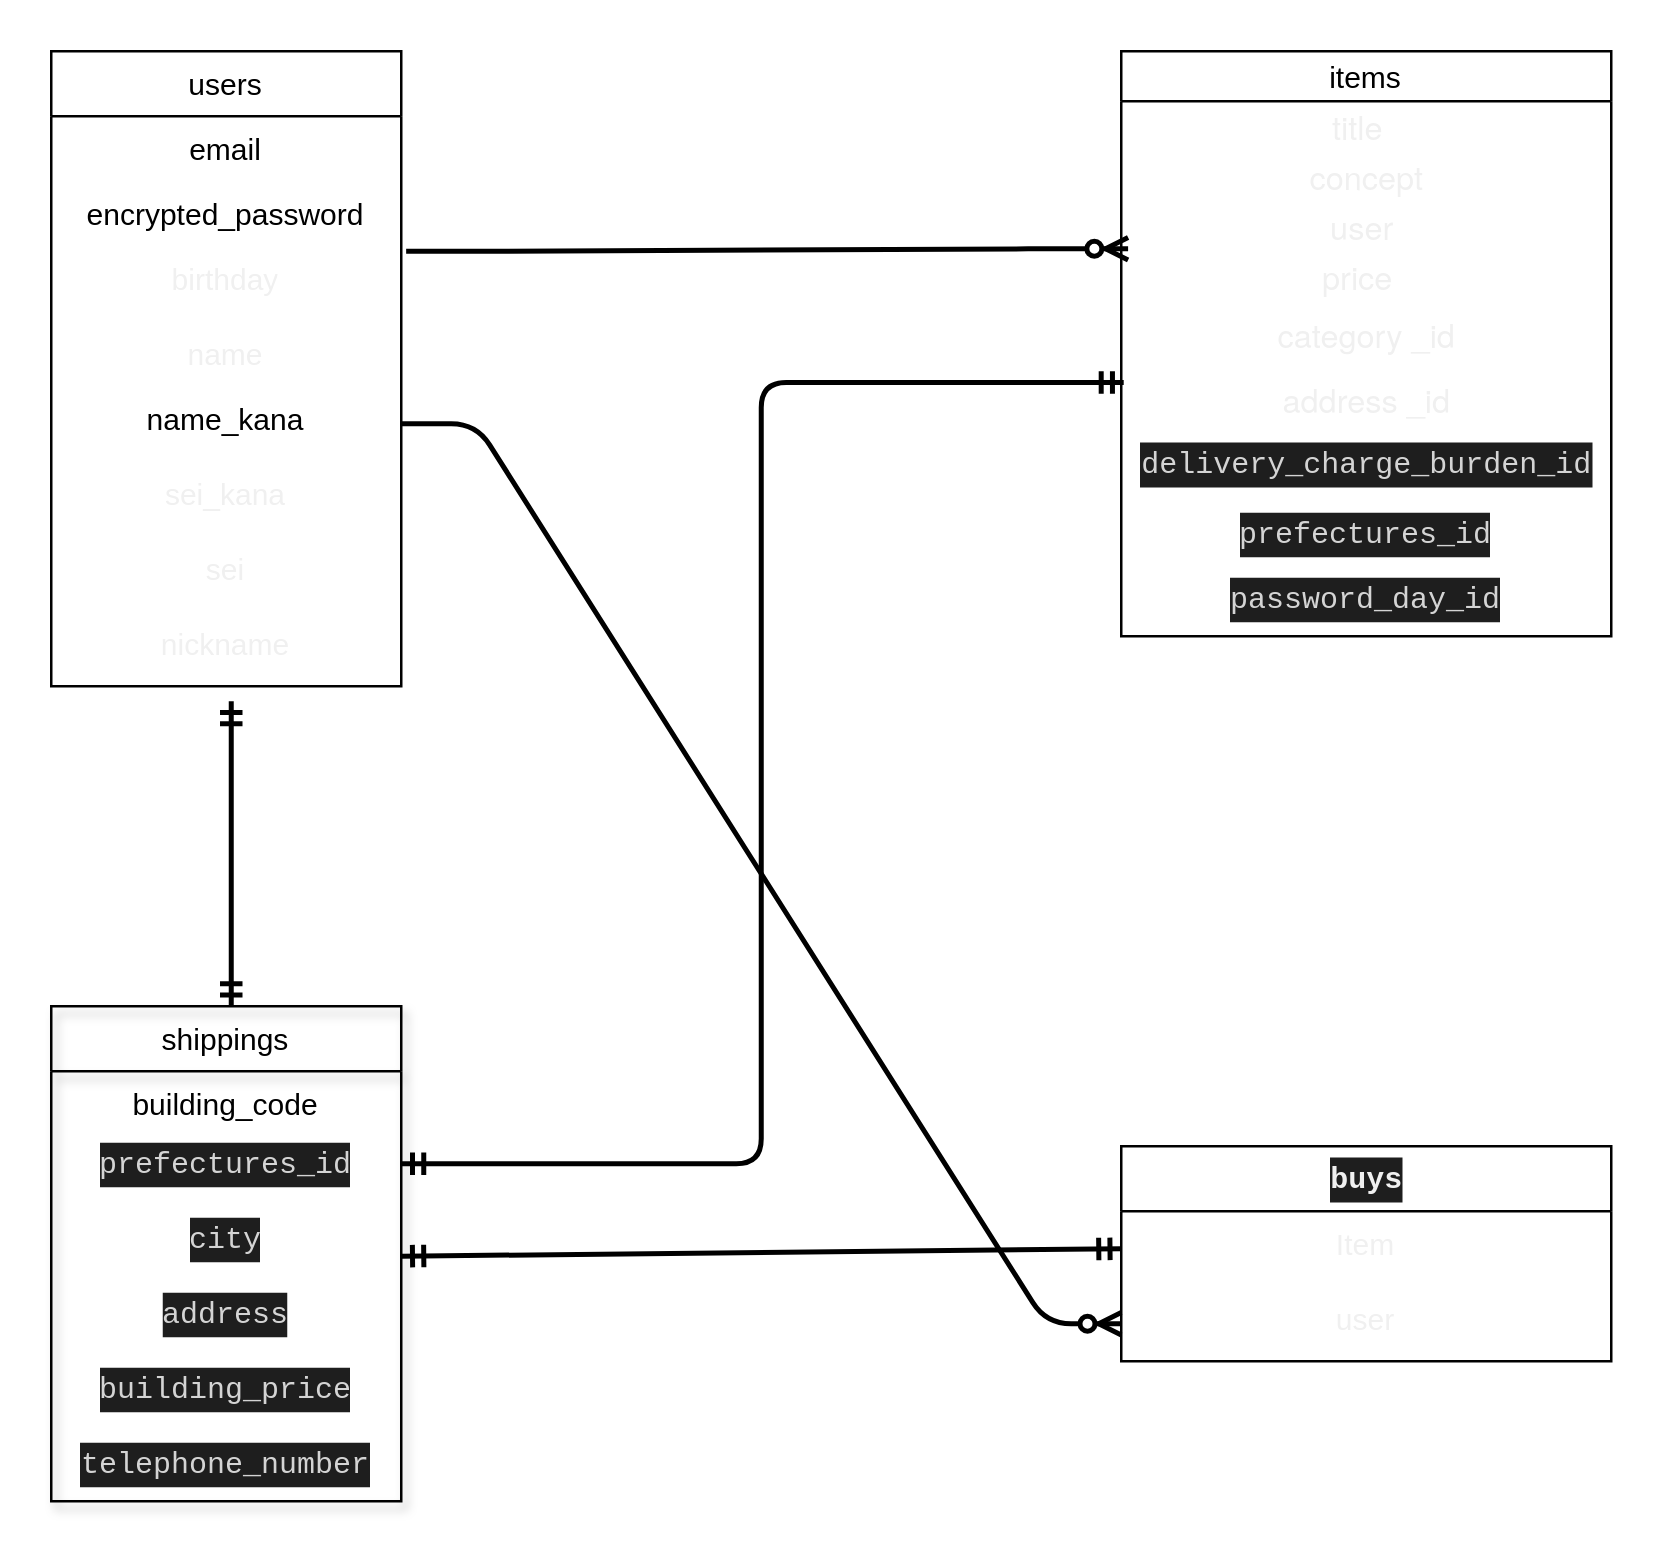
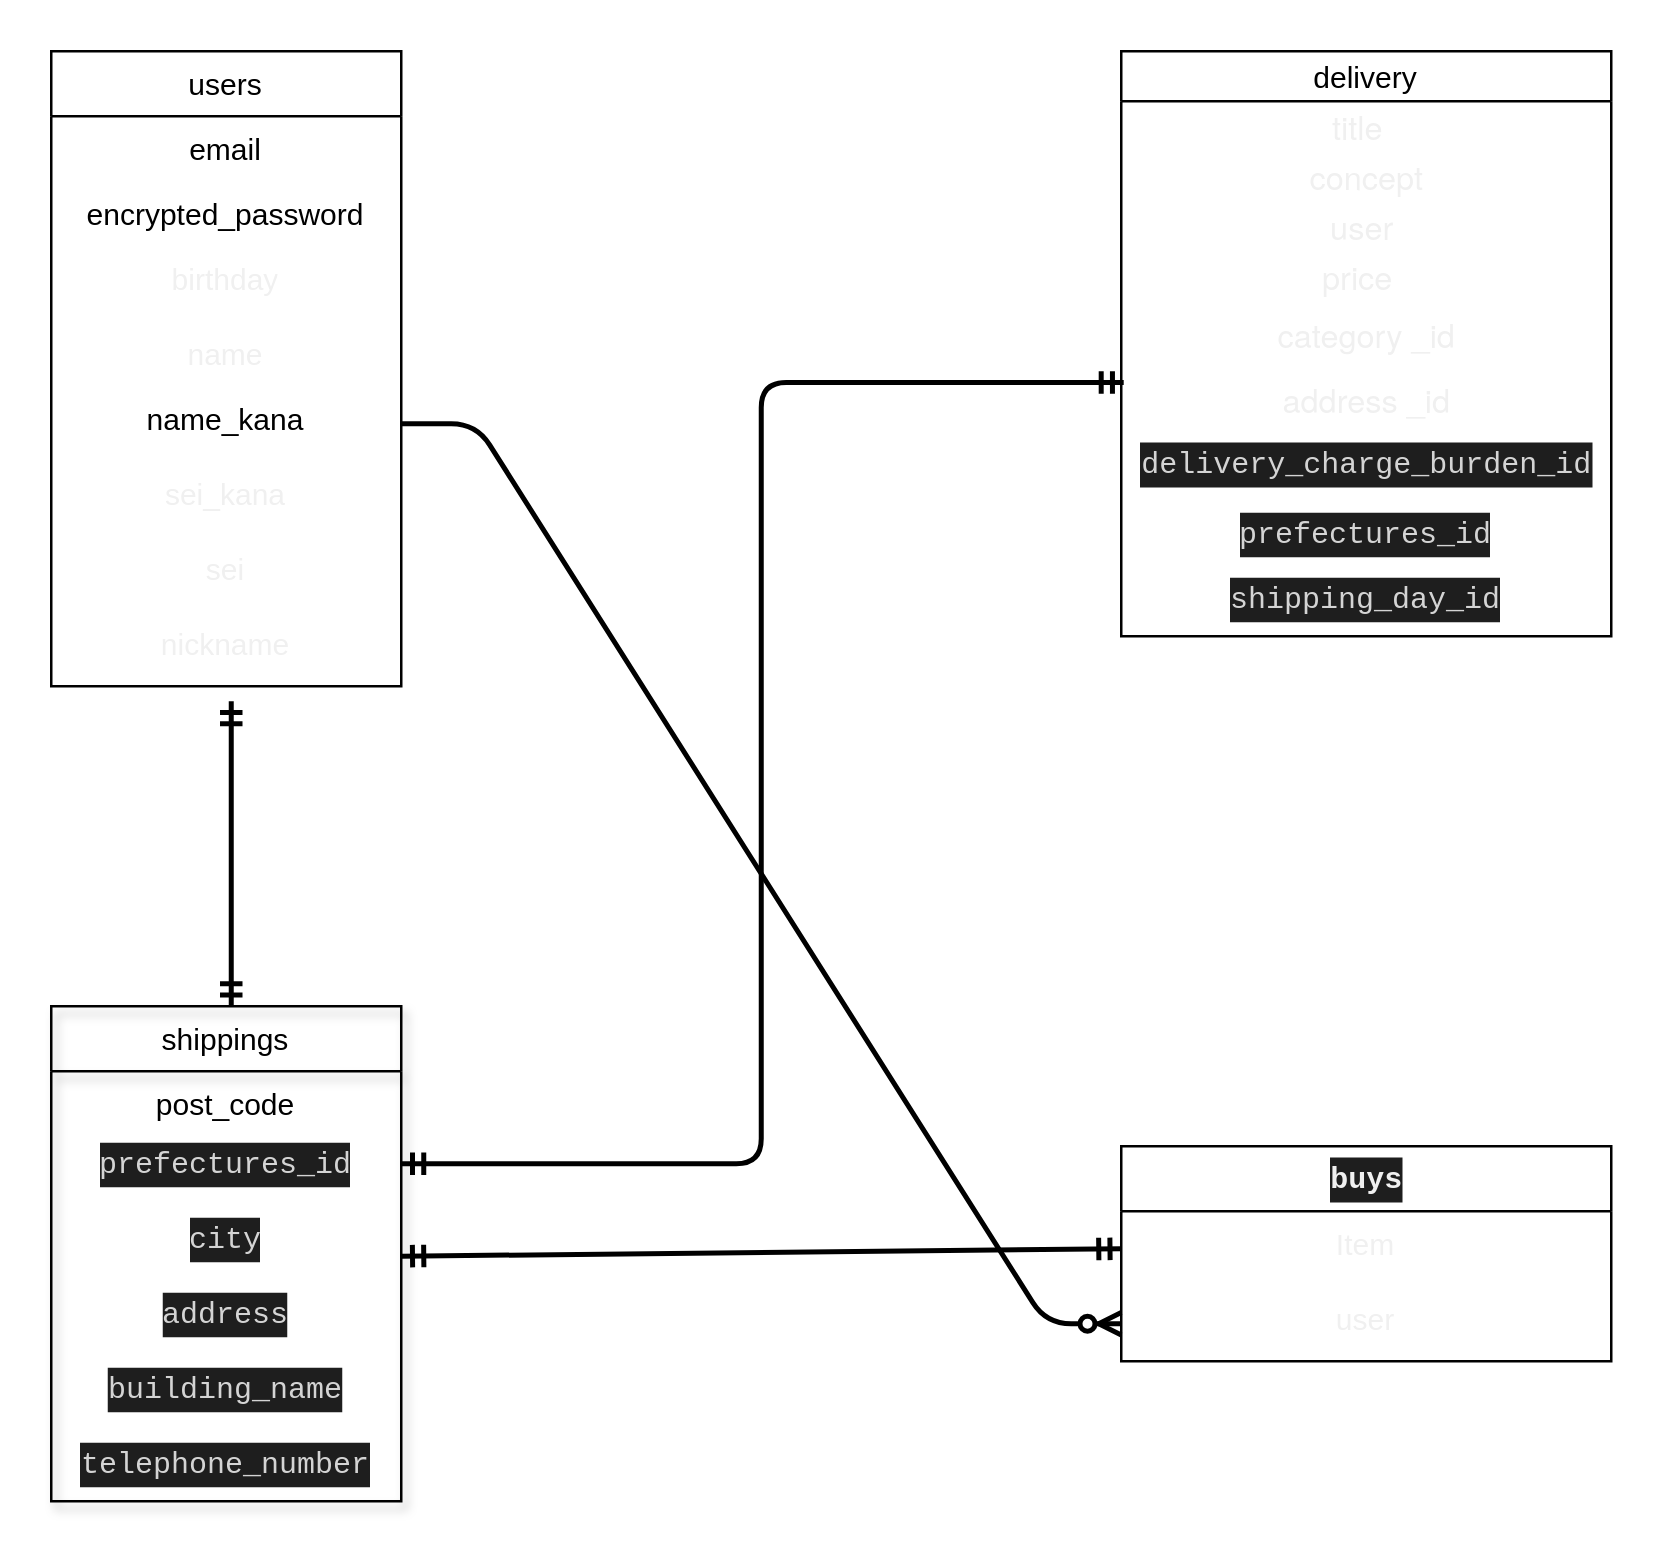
(1365, 78) -> (1365, 78)
(767, 250) -> none
(1366, 597) -> (1366, 597)
(225, 1105) -> (225, 1105)
(226, 1387) -> (226, 1387)
